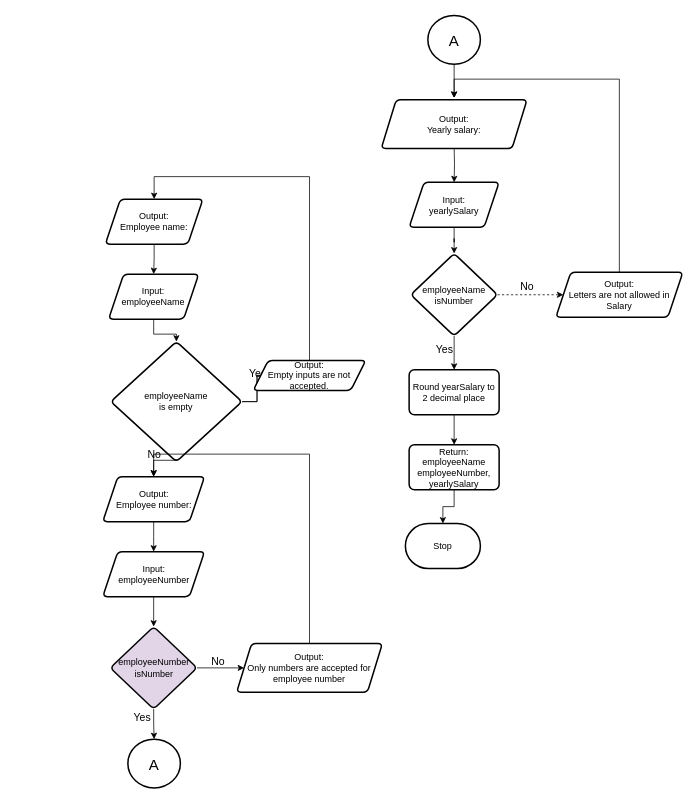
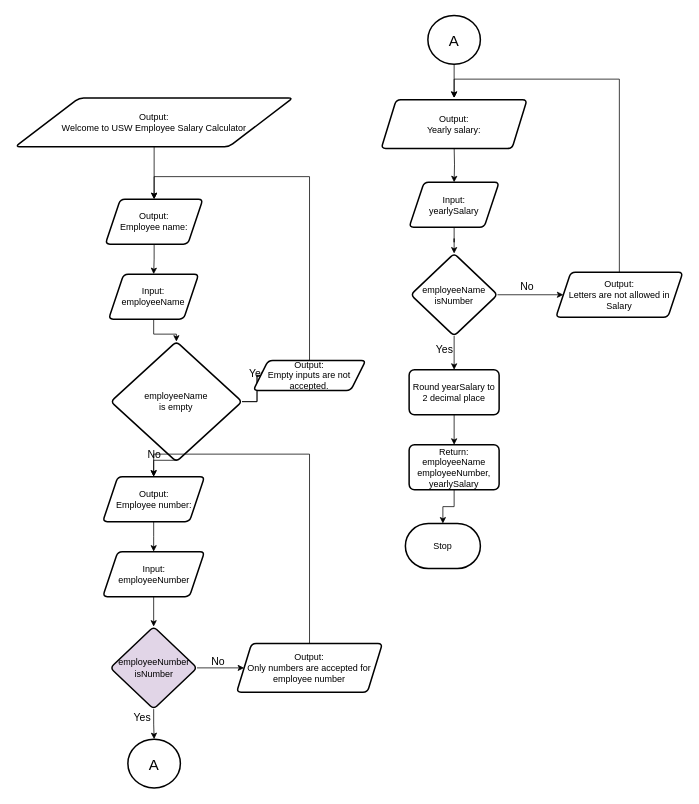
none -> (154, 122)
none -> (154, 148)
(528, 295) -> (528, 295)
